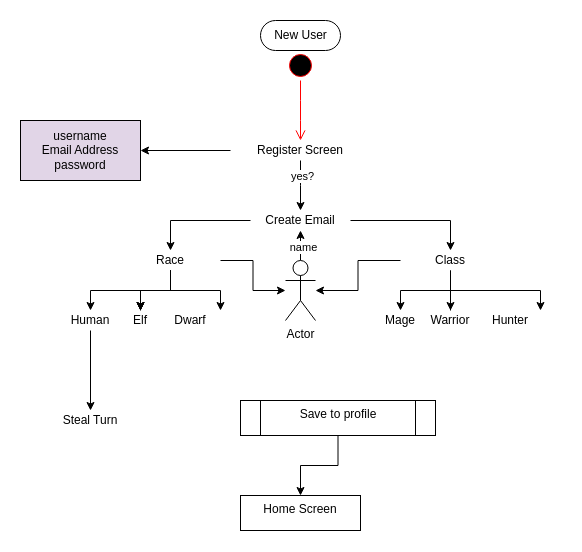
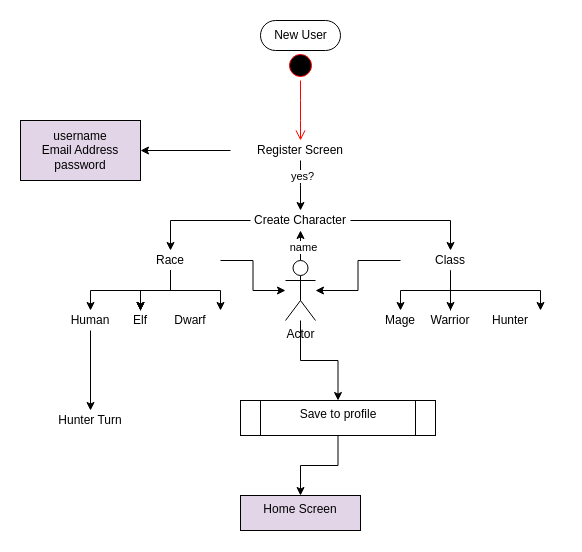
(301, 221) -> (301, 221)
none -> (316, 361)
(91, 421) -> (91, 421)
(301, 513) -> (301, 513)
